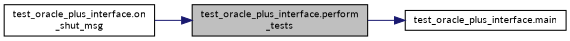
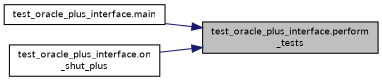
(79, 20) -> (85, 61)
(381, 20) -> (179, 25)
